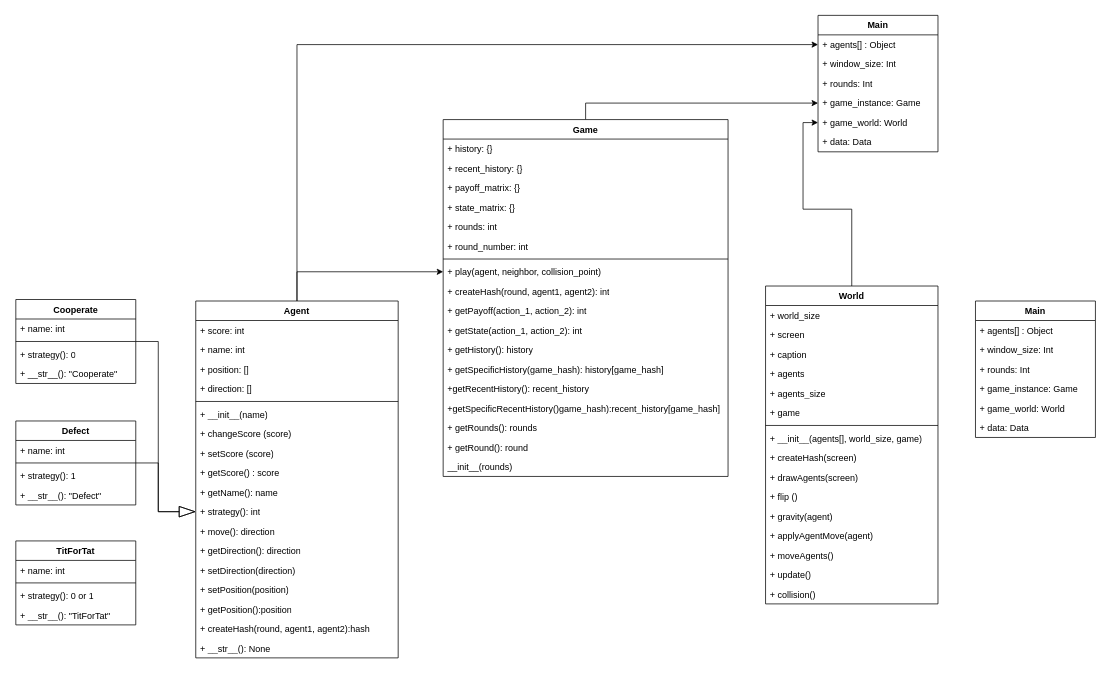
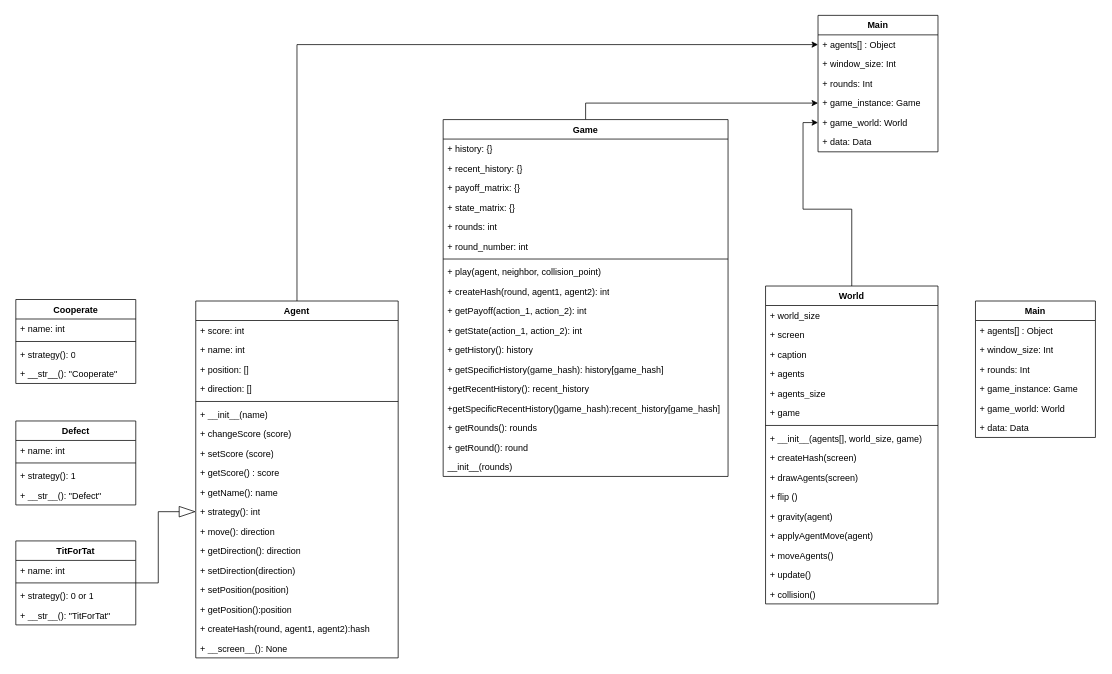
(368, 272) -> none
(158, 392) -> none
(146, 463) -> none
none -> (158, 558)
(239, 649) -> (247, 649)
